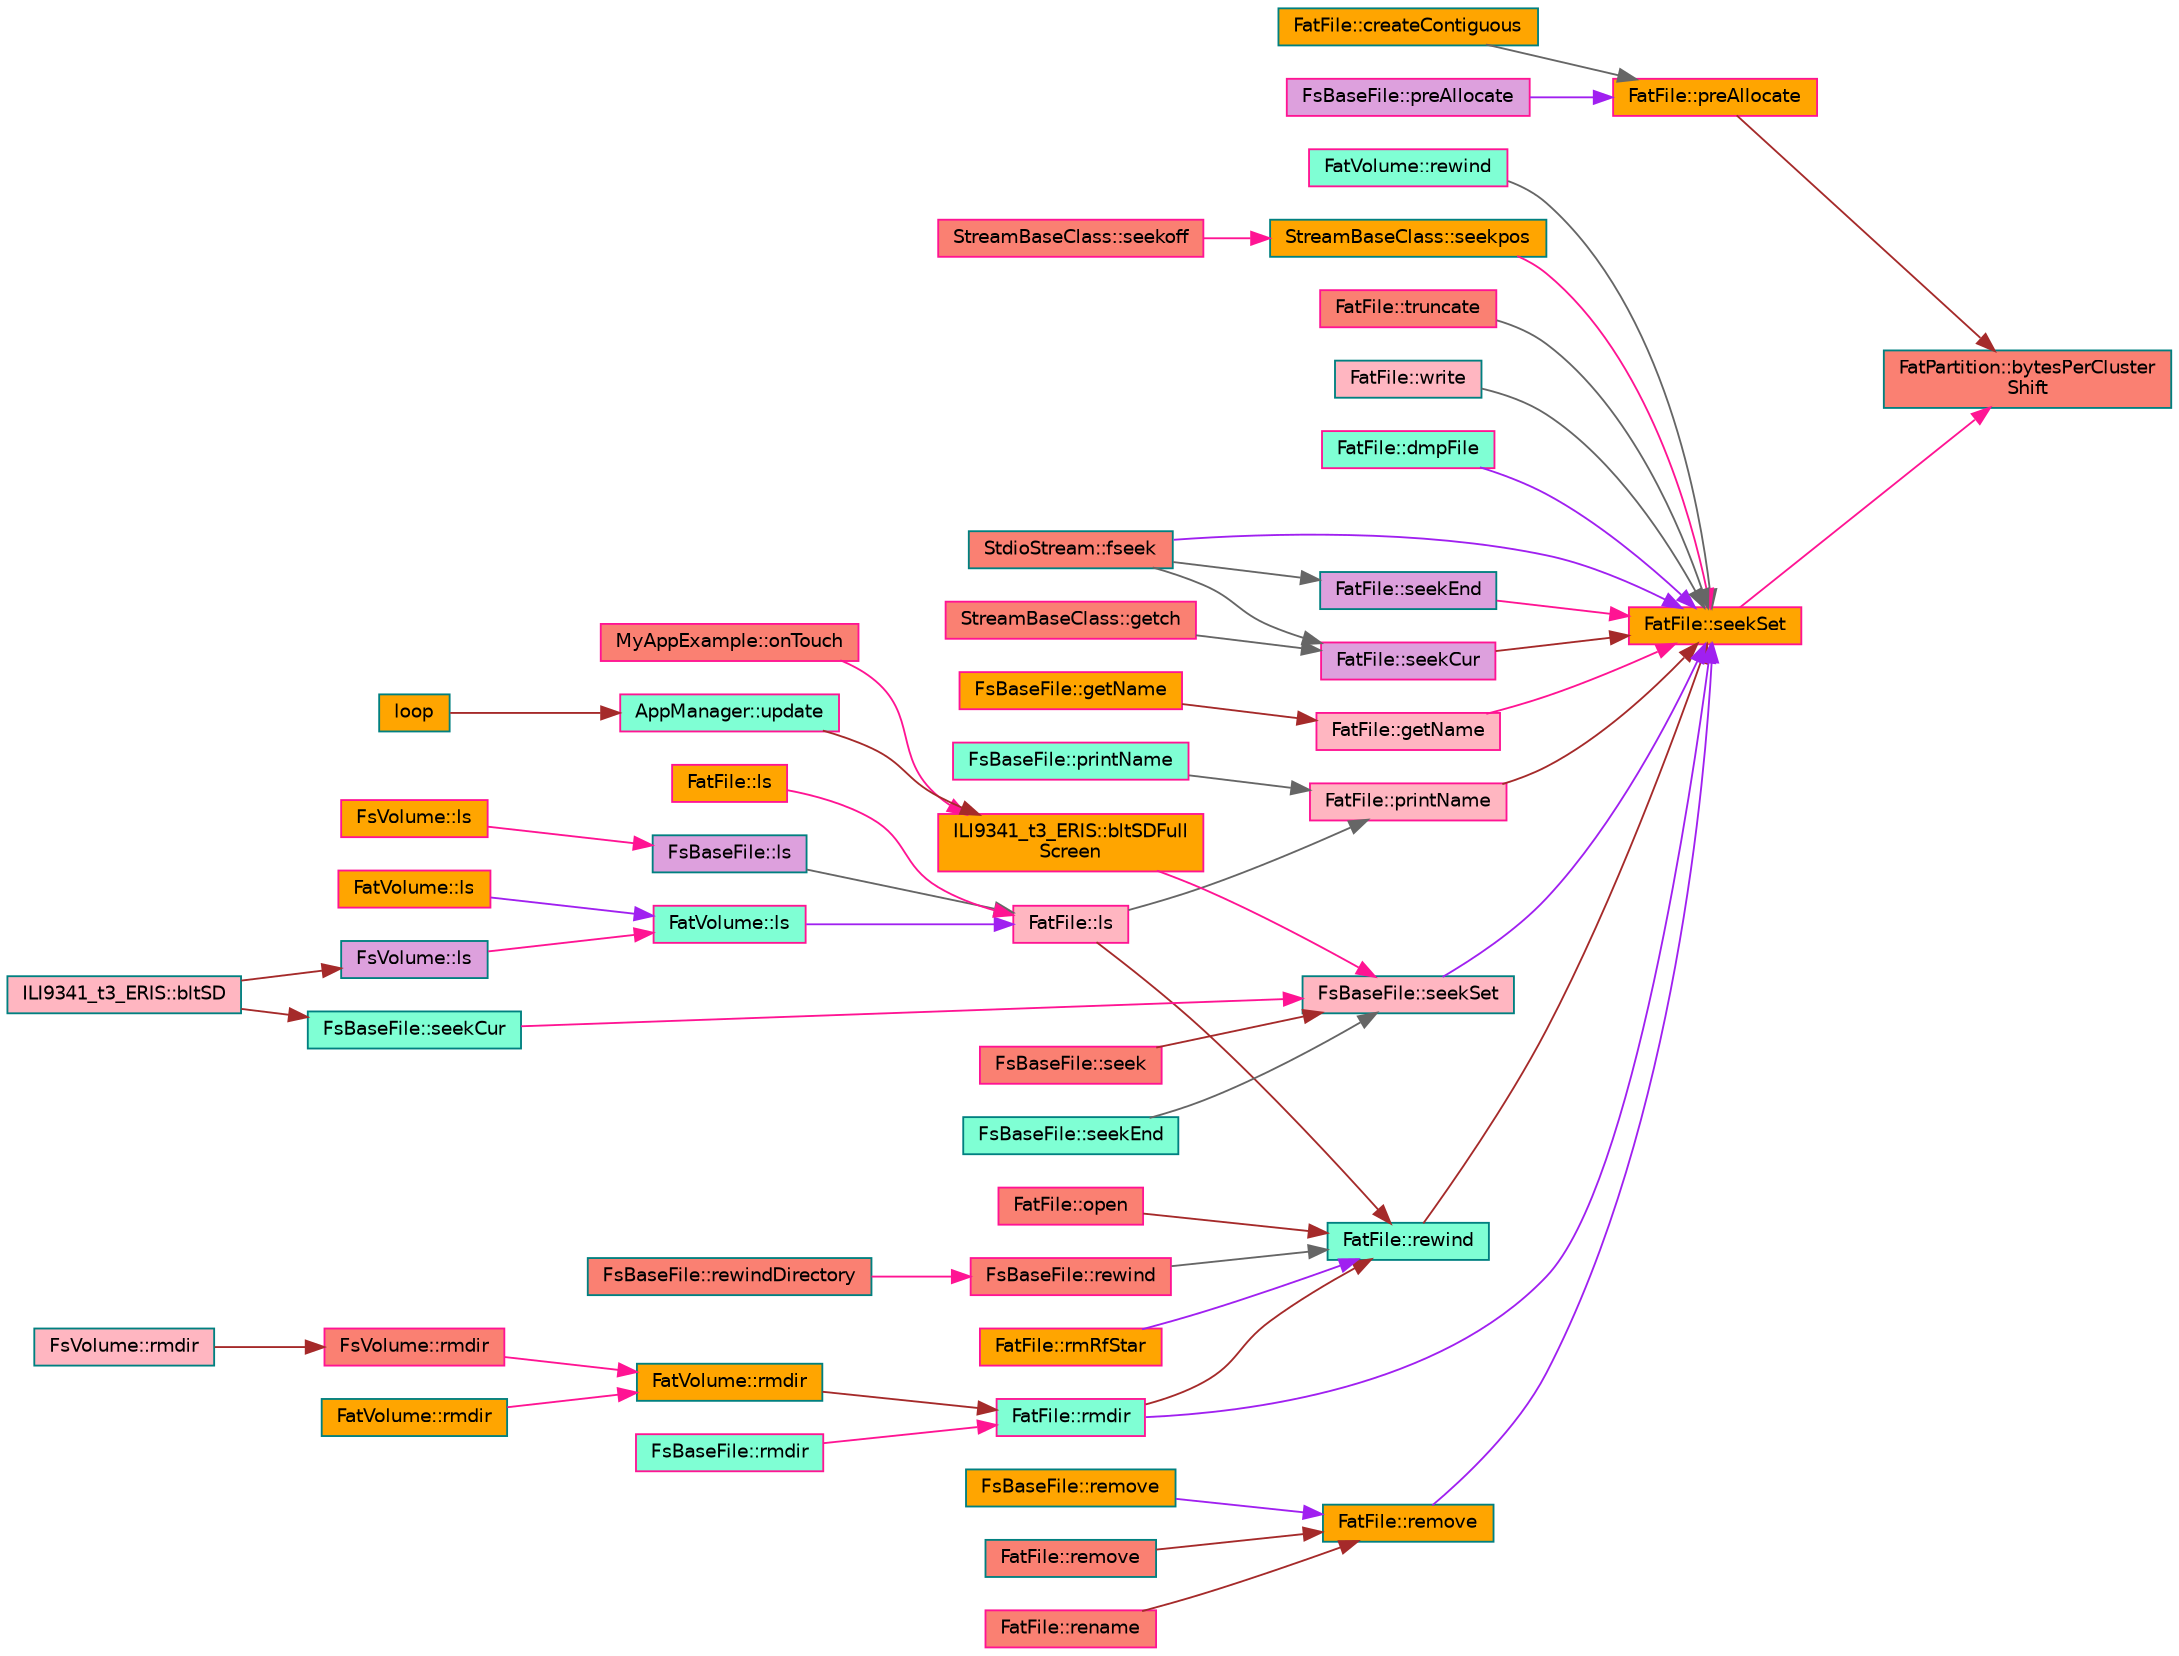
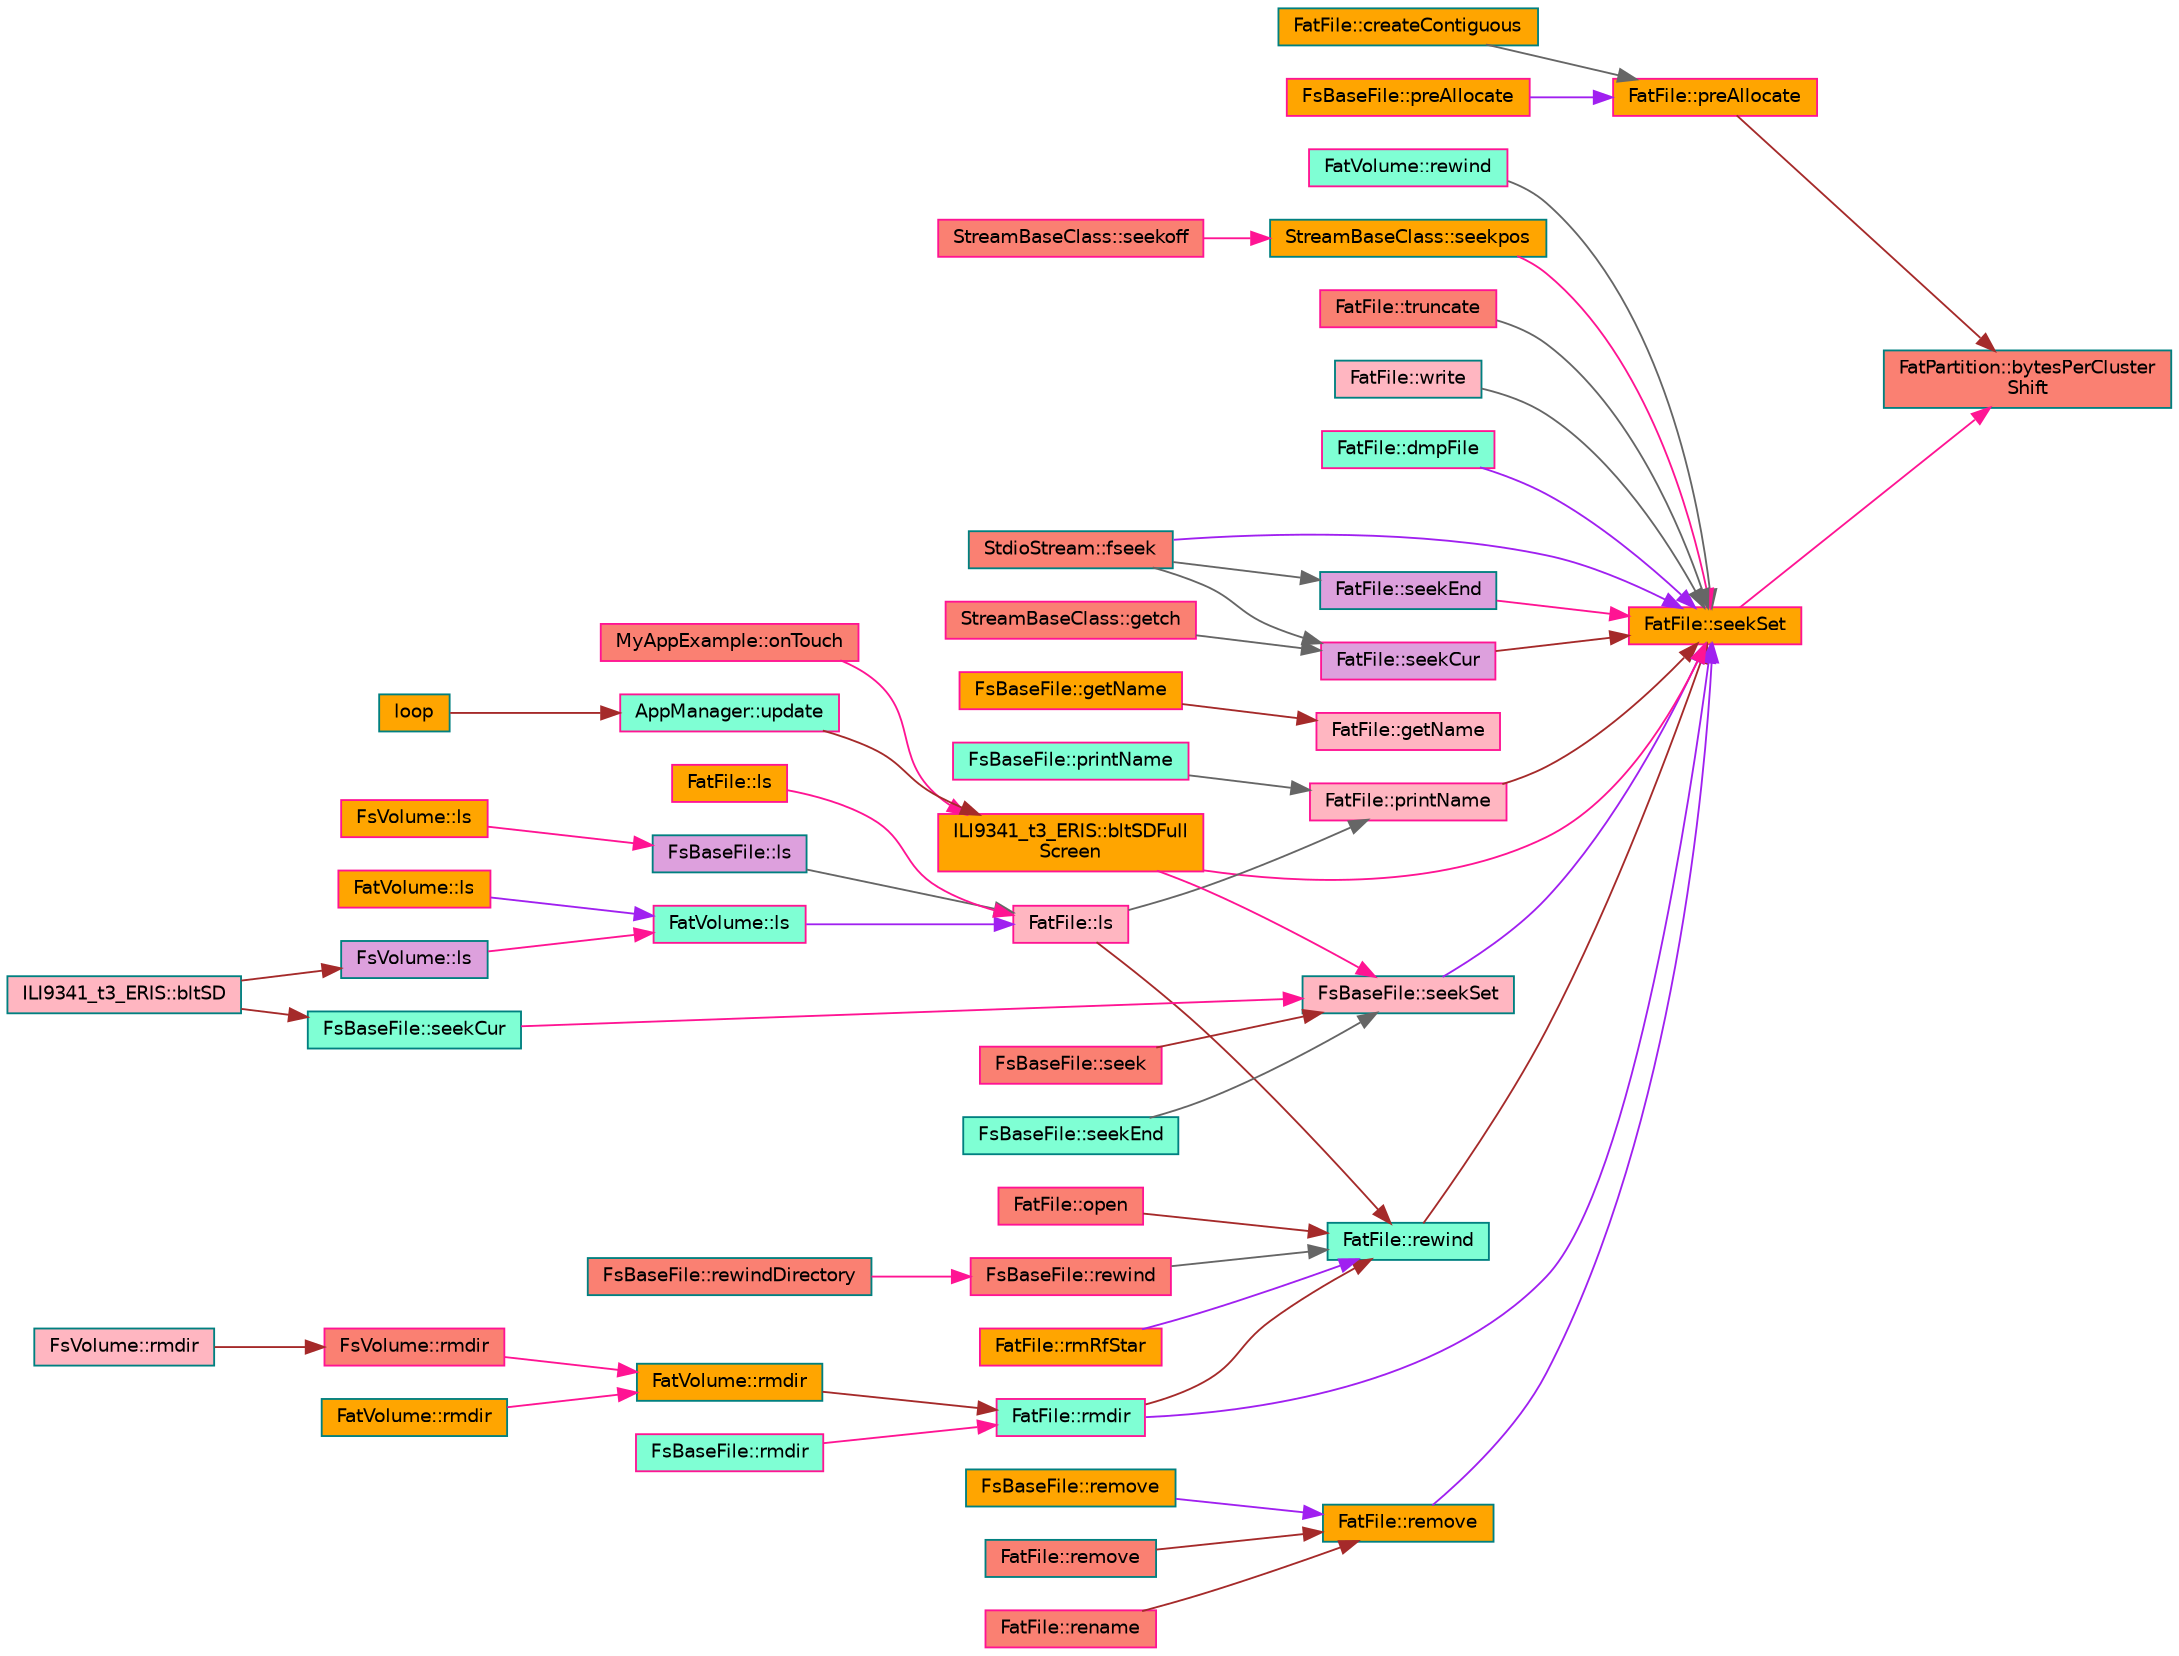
(1408, 97) -> (1408, 97)
(1573, 687) -> (1494, 857)
